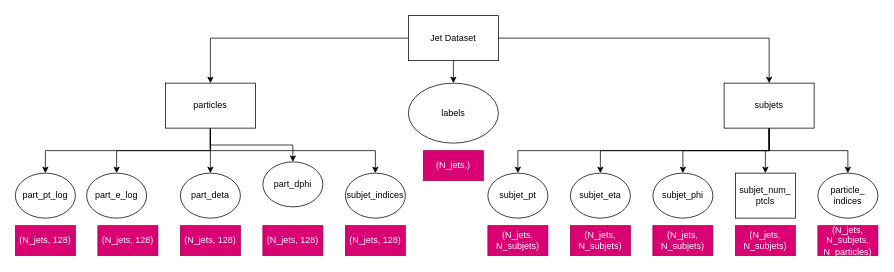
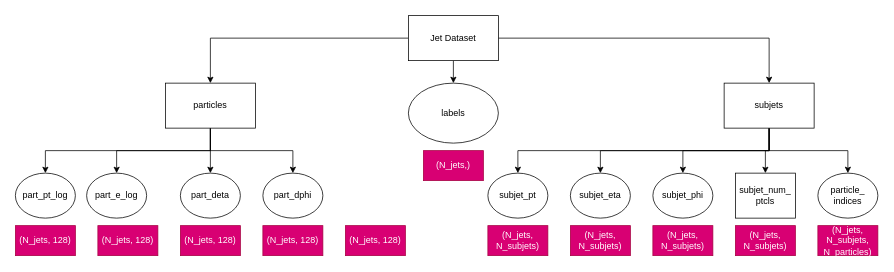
(343, 150) -> none
(293, 184) -> (293, 195)
(375, 195) -> none
